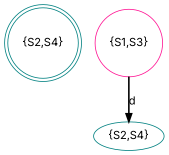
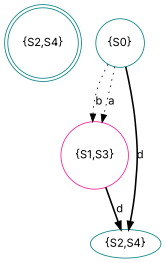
none -> (120, 43)
